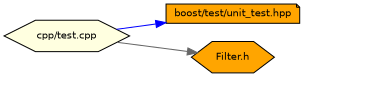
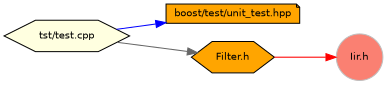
(67, 36) -> (67, 36)
none -> (360, 57)
